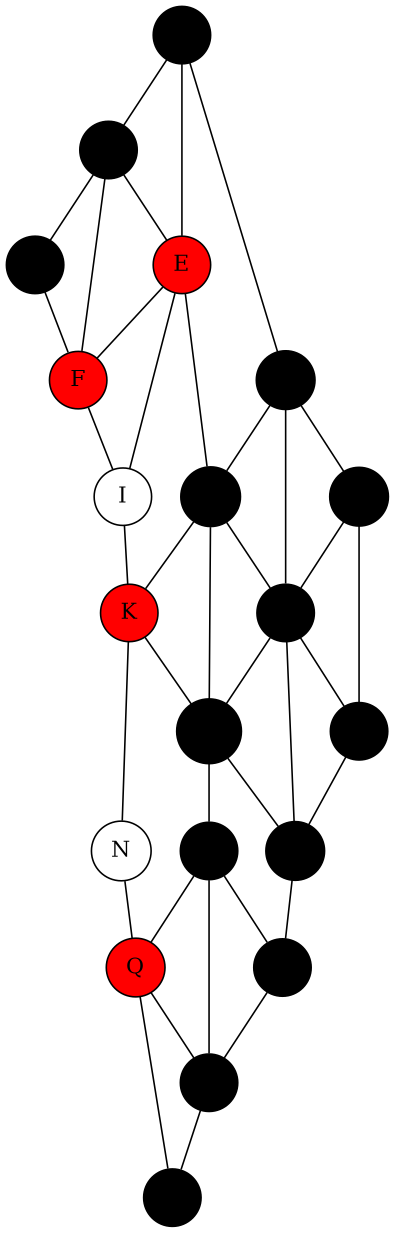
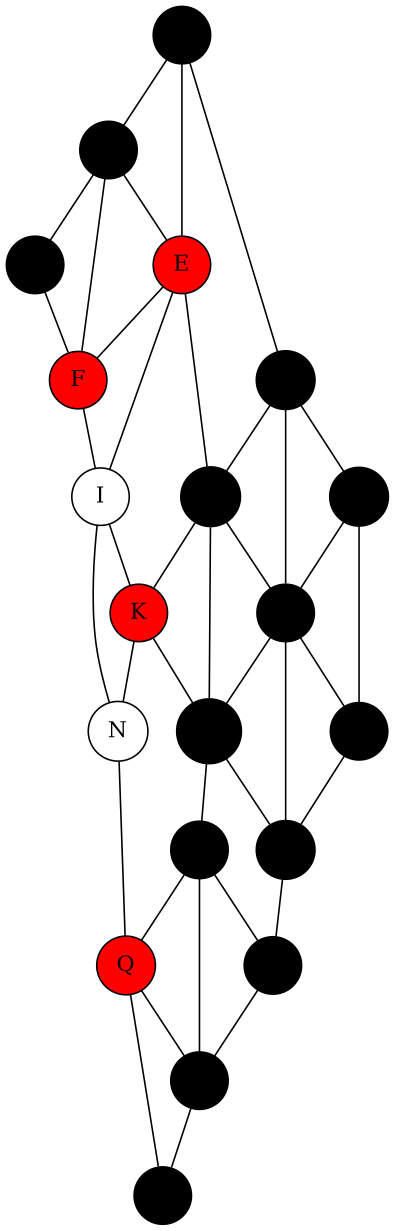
none -> (94, 615)
